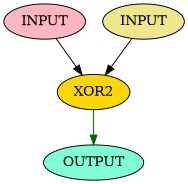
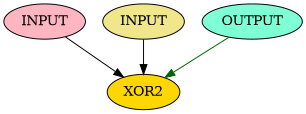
(94, 122) -> (201, 55)
